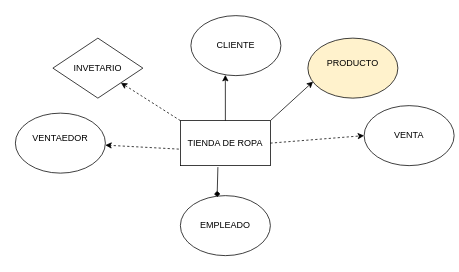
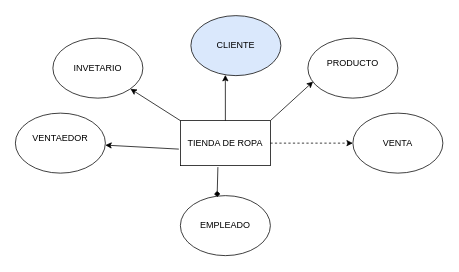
(236, 45) -> (236, 45)
(98, 68) -> (98, 68)
(353, 68) -> (353, 68)
(152, 102) -> (157, 105)
(409, 135) -> (398, 143)
(143, 147) -> (143, 147)
